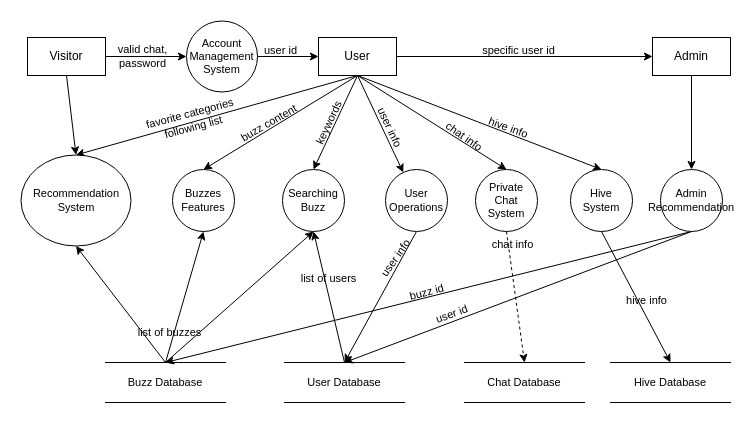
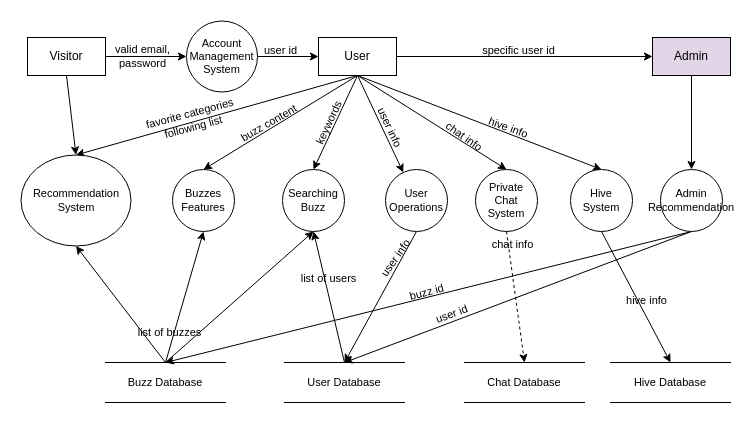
(143, 57) -> (143, 57)
(692, 57) -> (692, 57)
